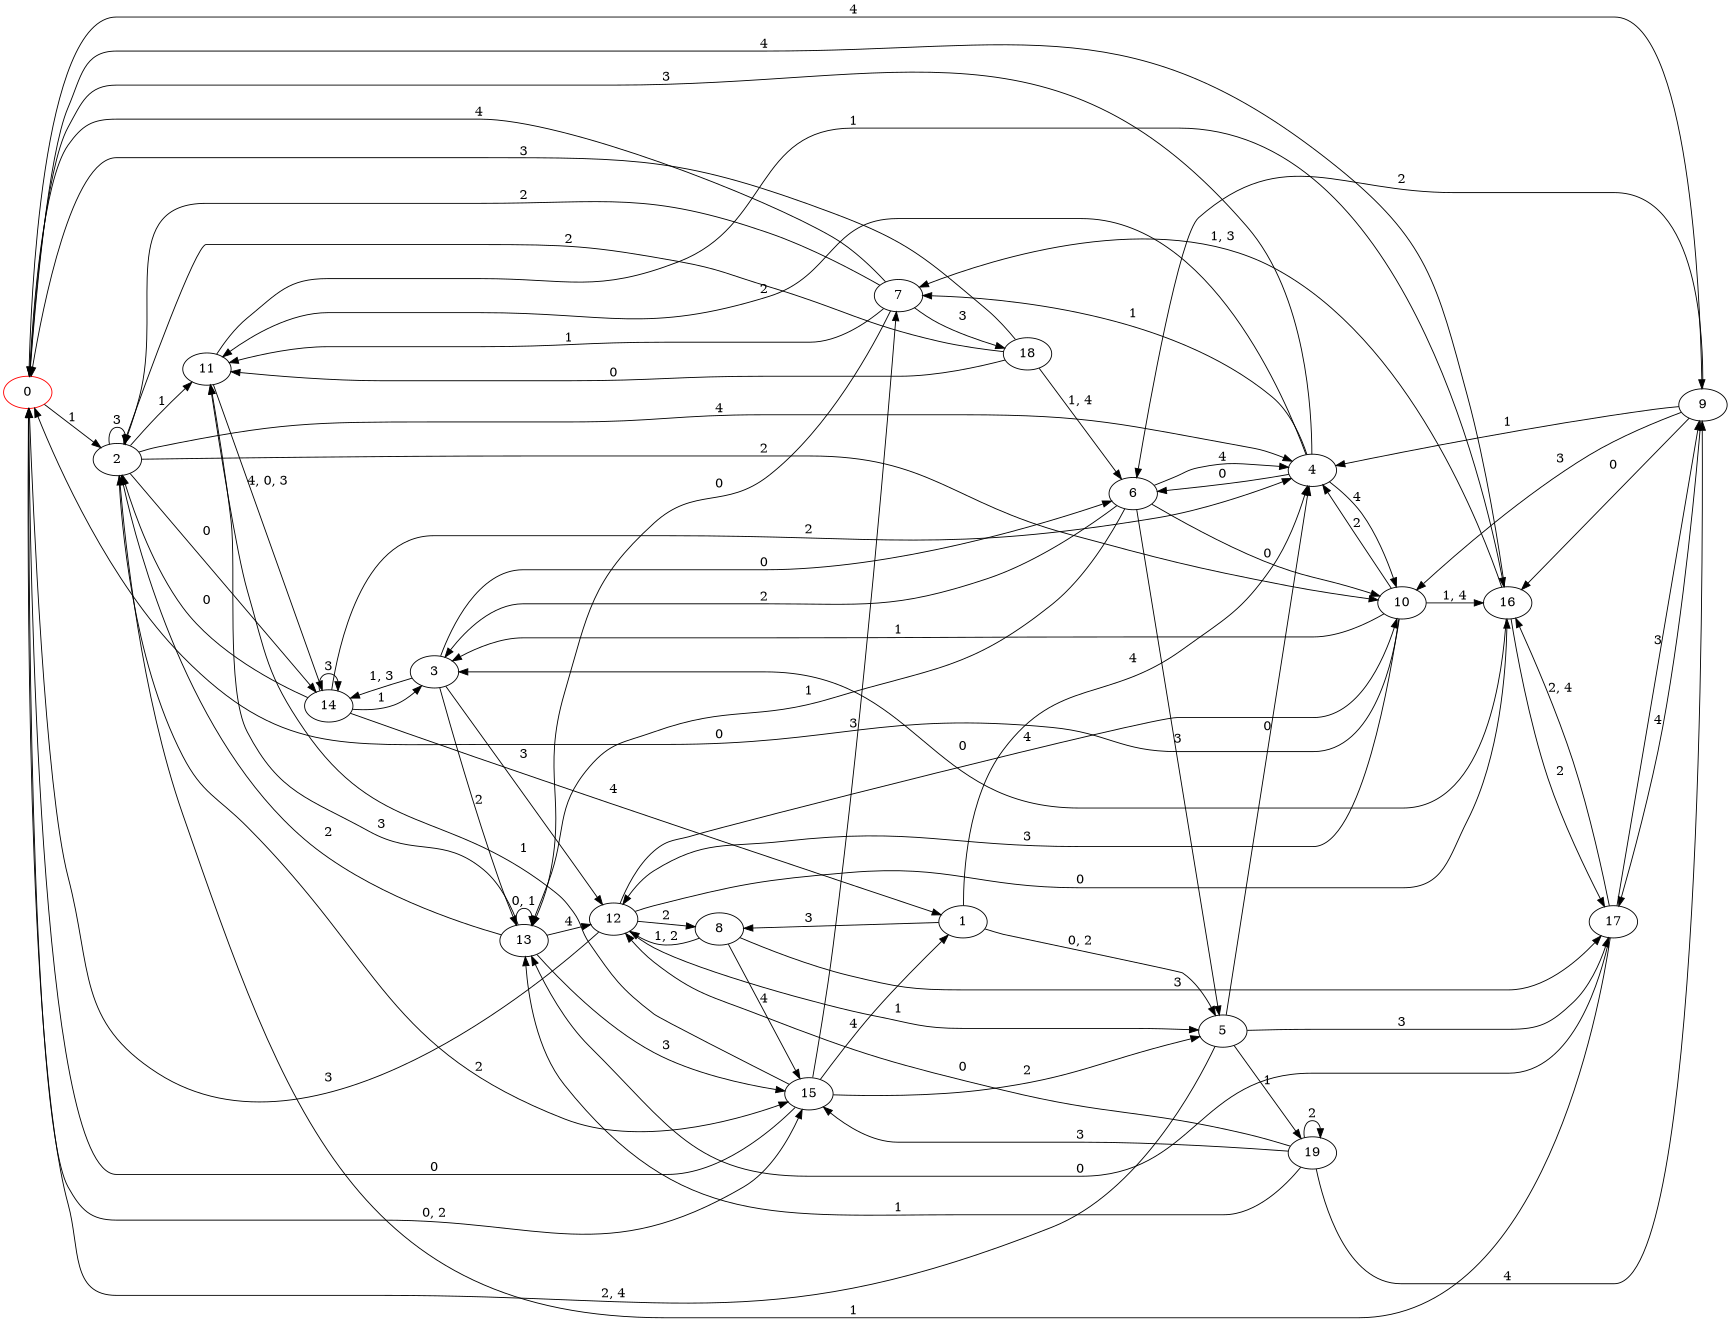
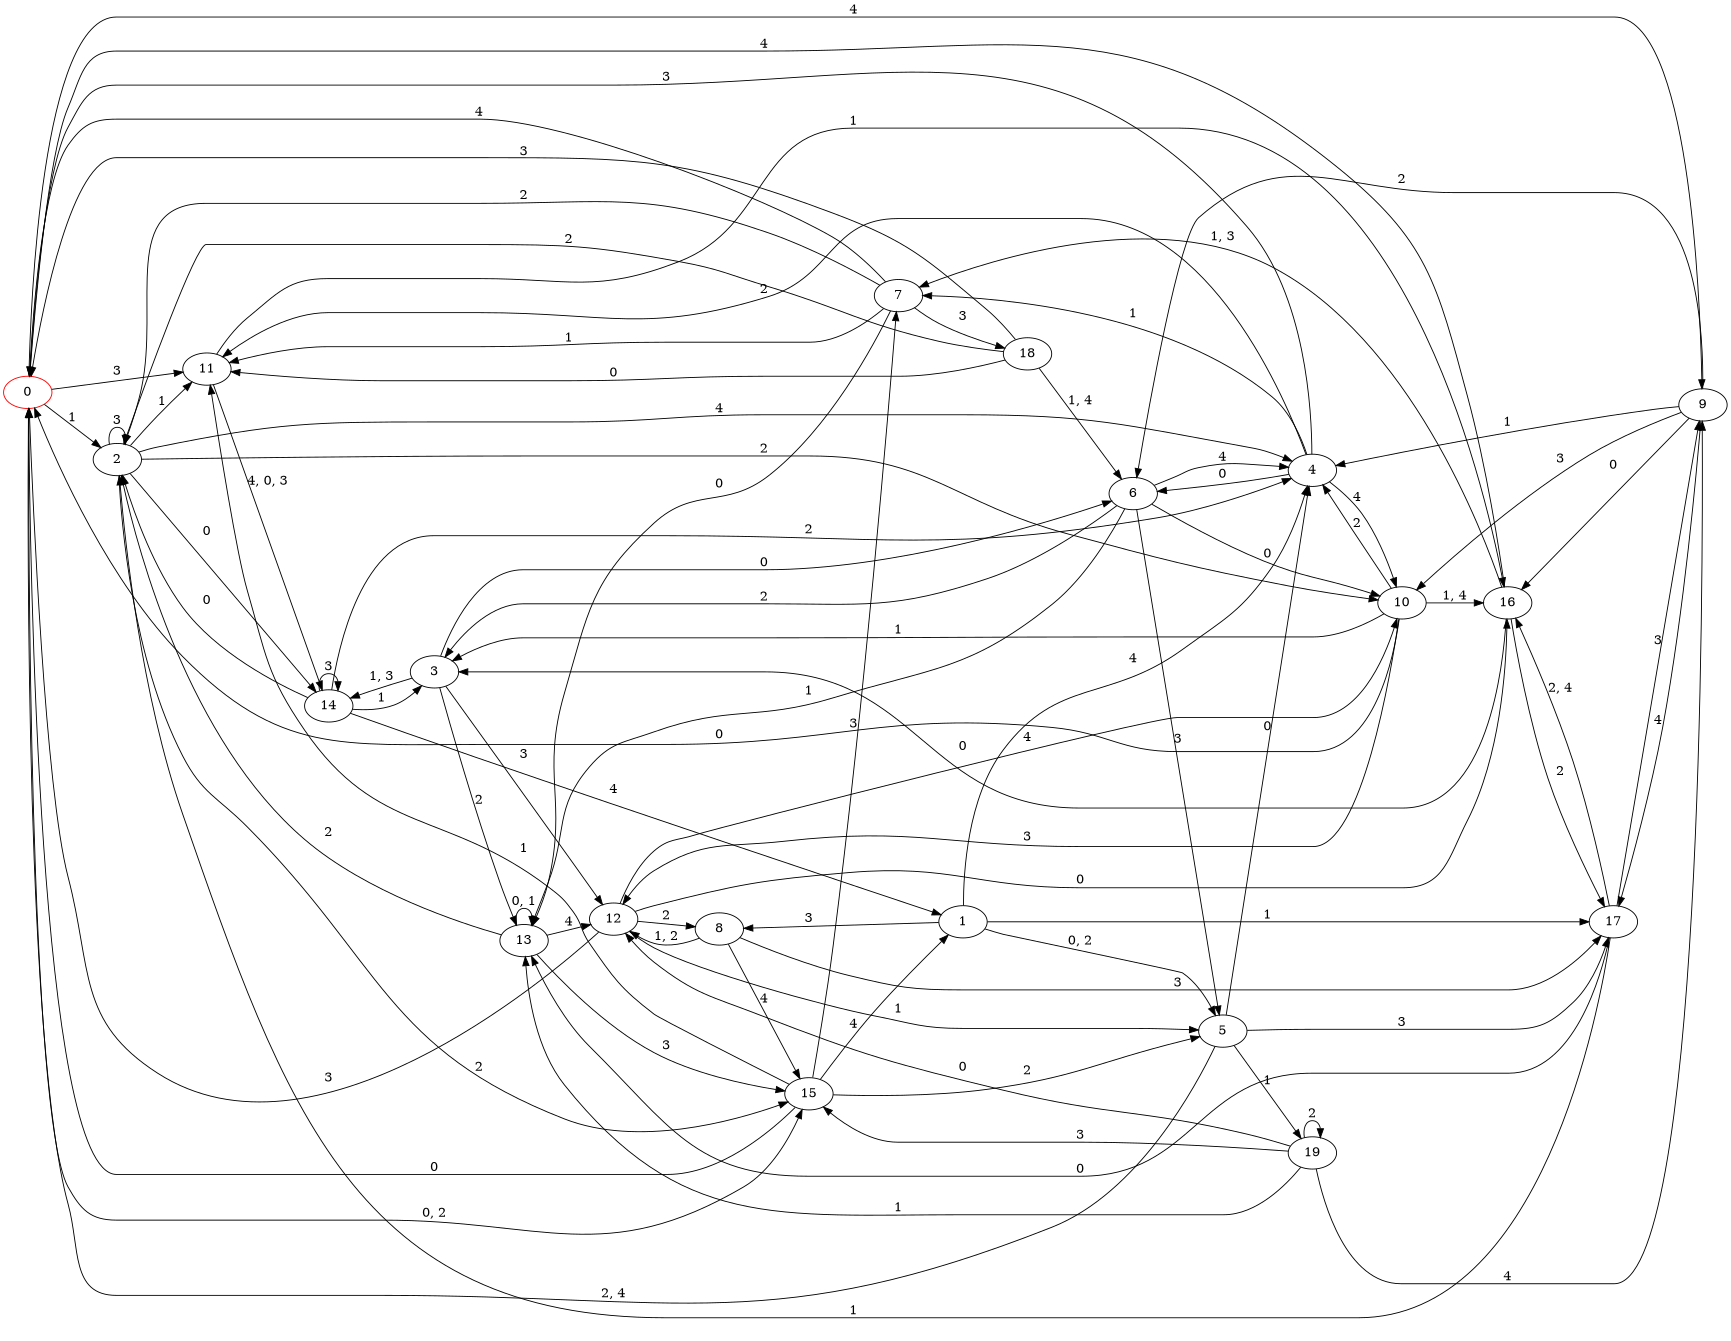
(249, 735) -> (113, 381)
none -> (1284, 922)
